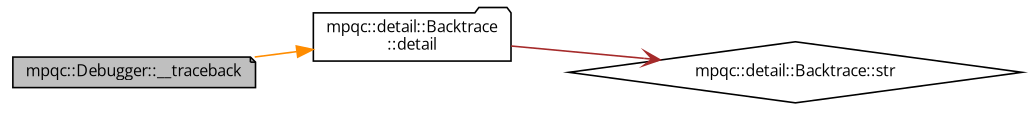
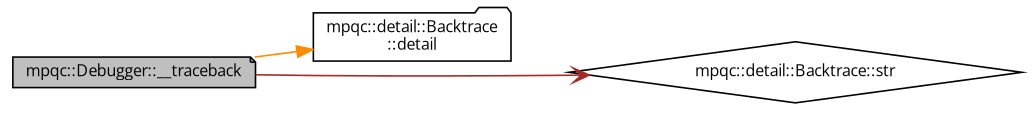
(578, 52) -> (414, 76)
